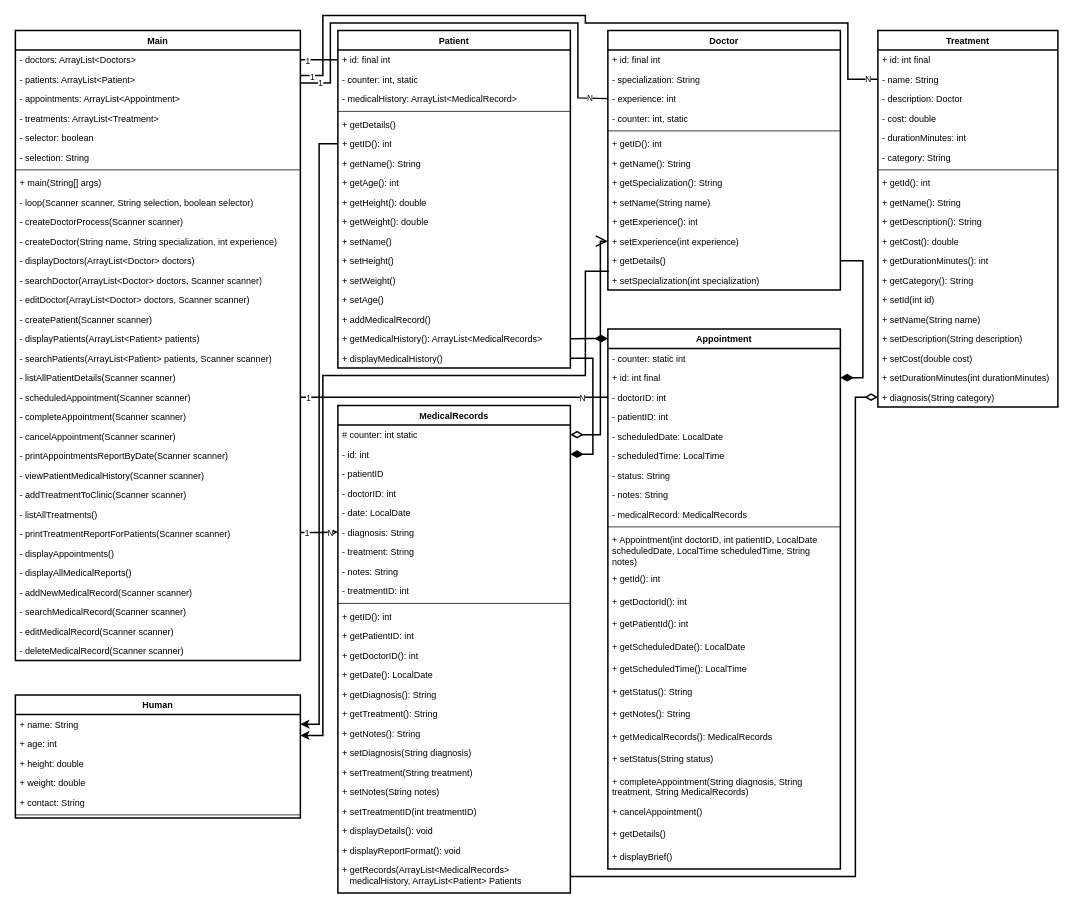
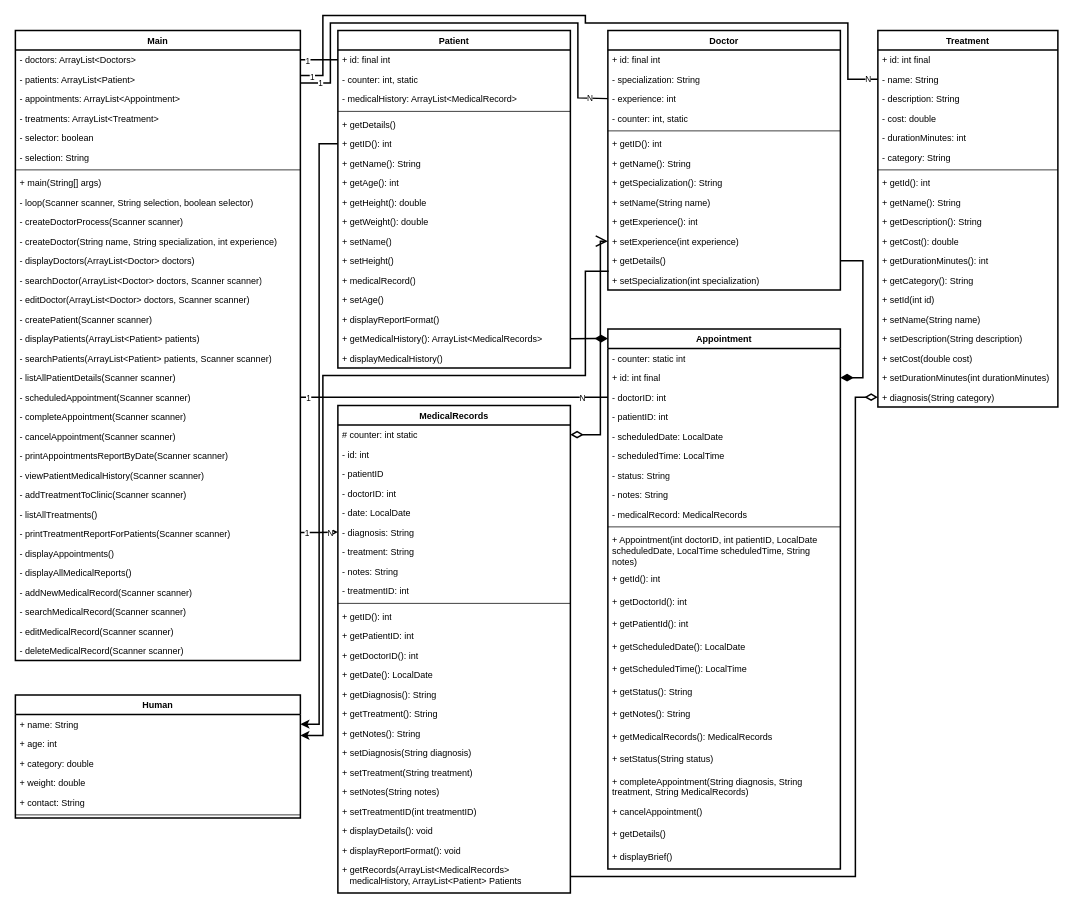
(929, 100) -> (928, 100)
(373, 281) -> (382, 281)
(389, 320) -> (397, 320)
(593, 401) -> none
(54, 764) -> (61, 764)
